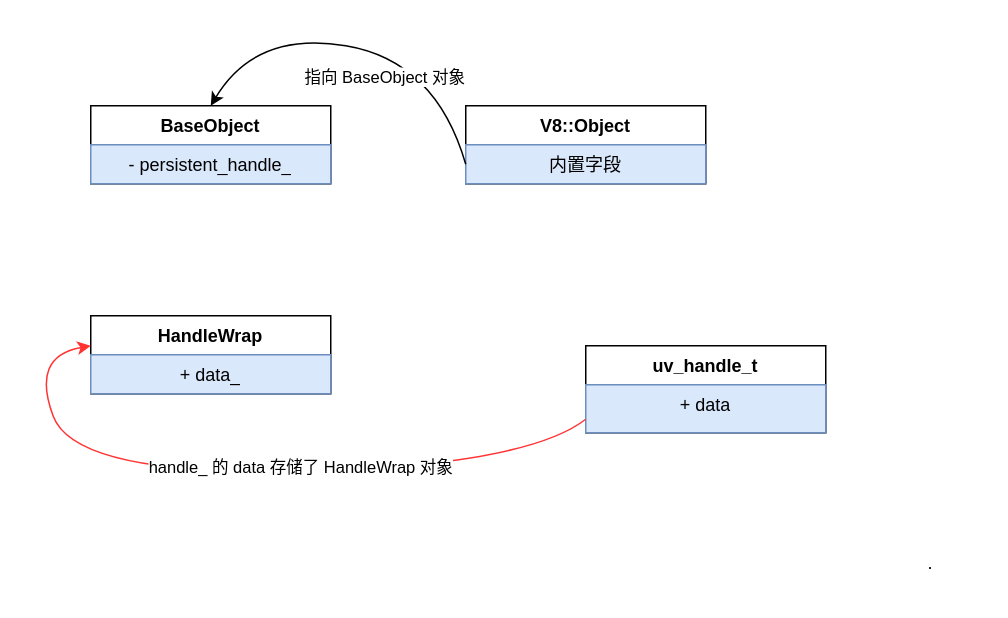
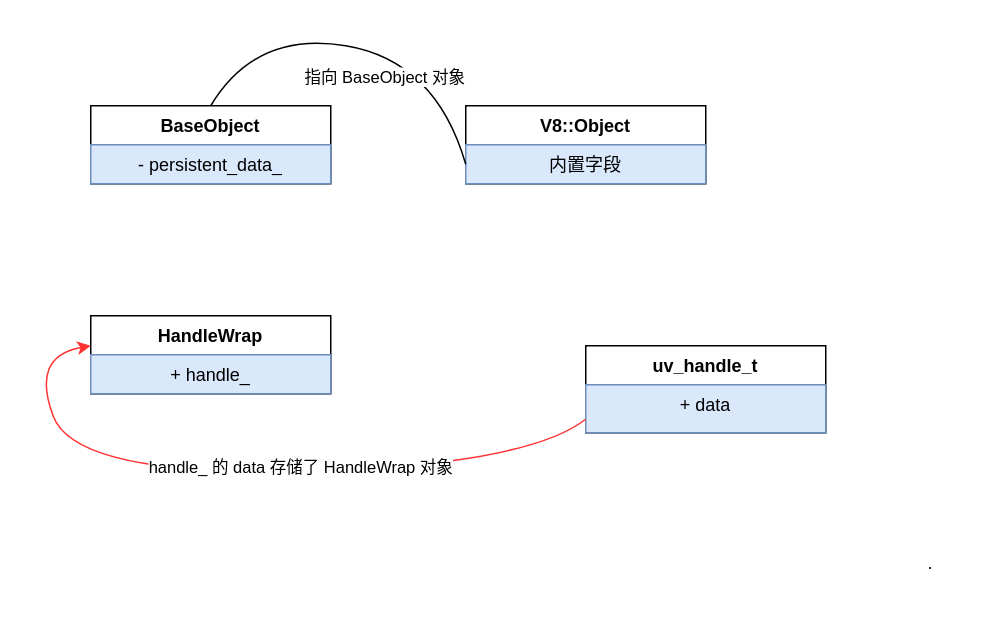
(251, 60) -> (249, 64)
(211, 166) -> (211, 166)
(211, 376) -> (211, 376)
